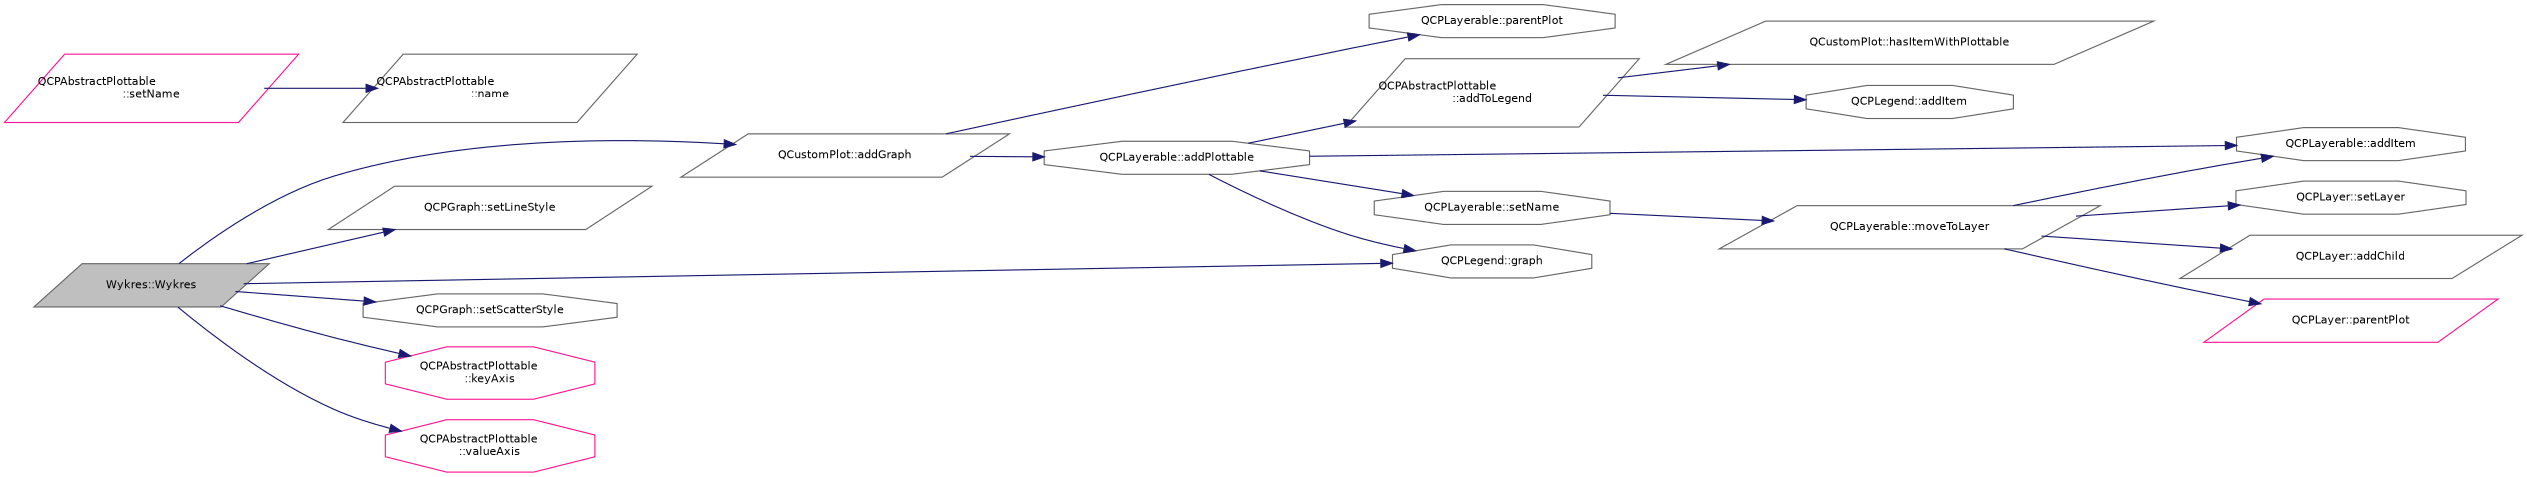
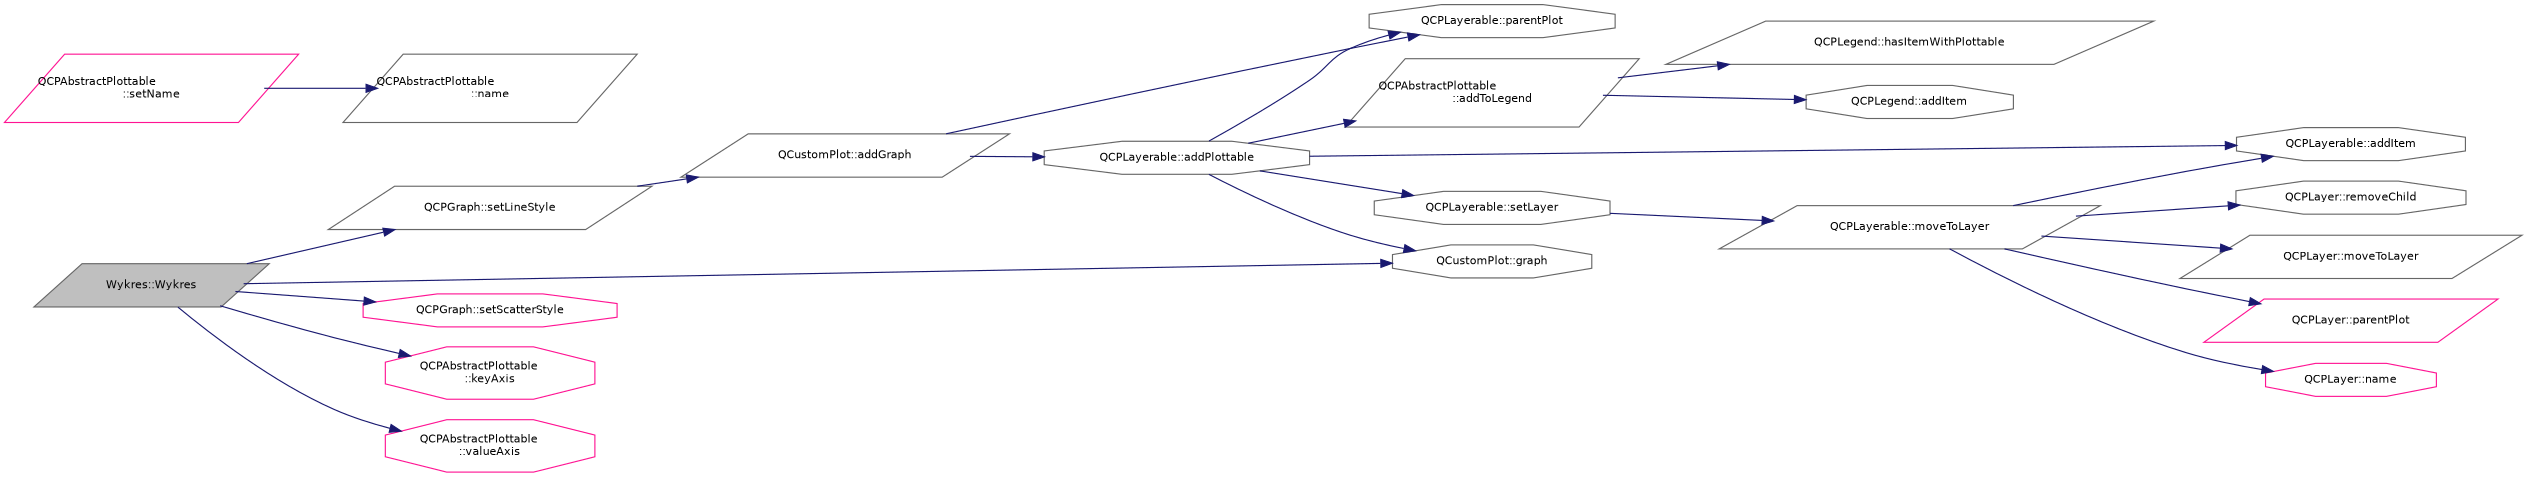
(1910, 43) -> (1910, 43)
none -> (1299, 87)
(439, 153) -> (662, 183)
(2351, 198) -> (2351, 198)
(1492, 208) -> (1492, 208)
(2351, 257) -> (2351, 257)
(1492, 261) -> (1492, 261)
(490, 310) -> (490, 310)
none -> (2351, 380)
